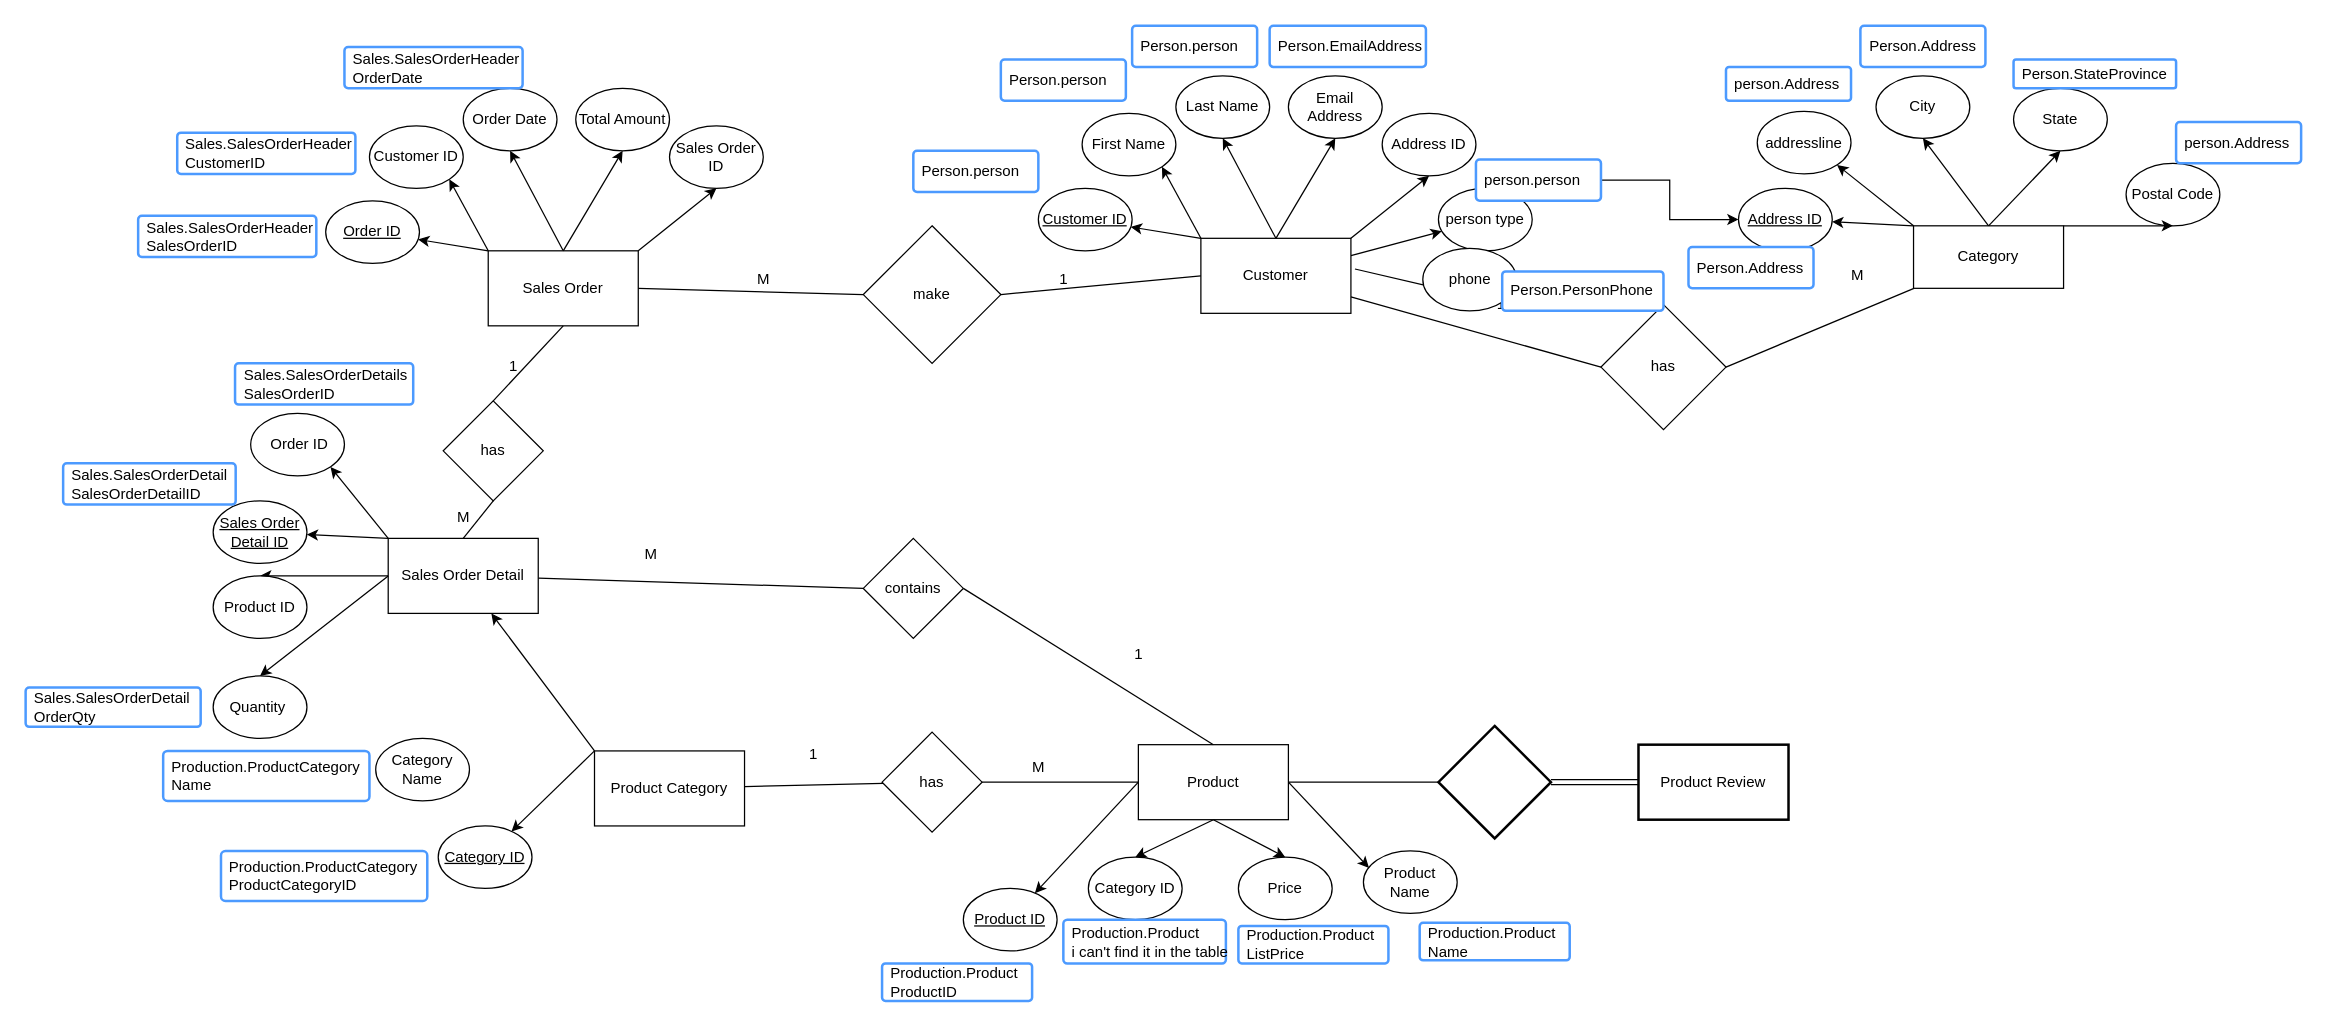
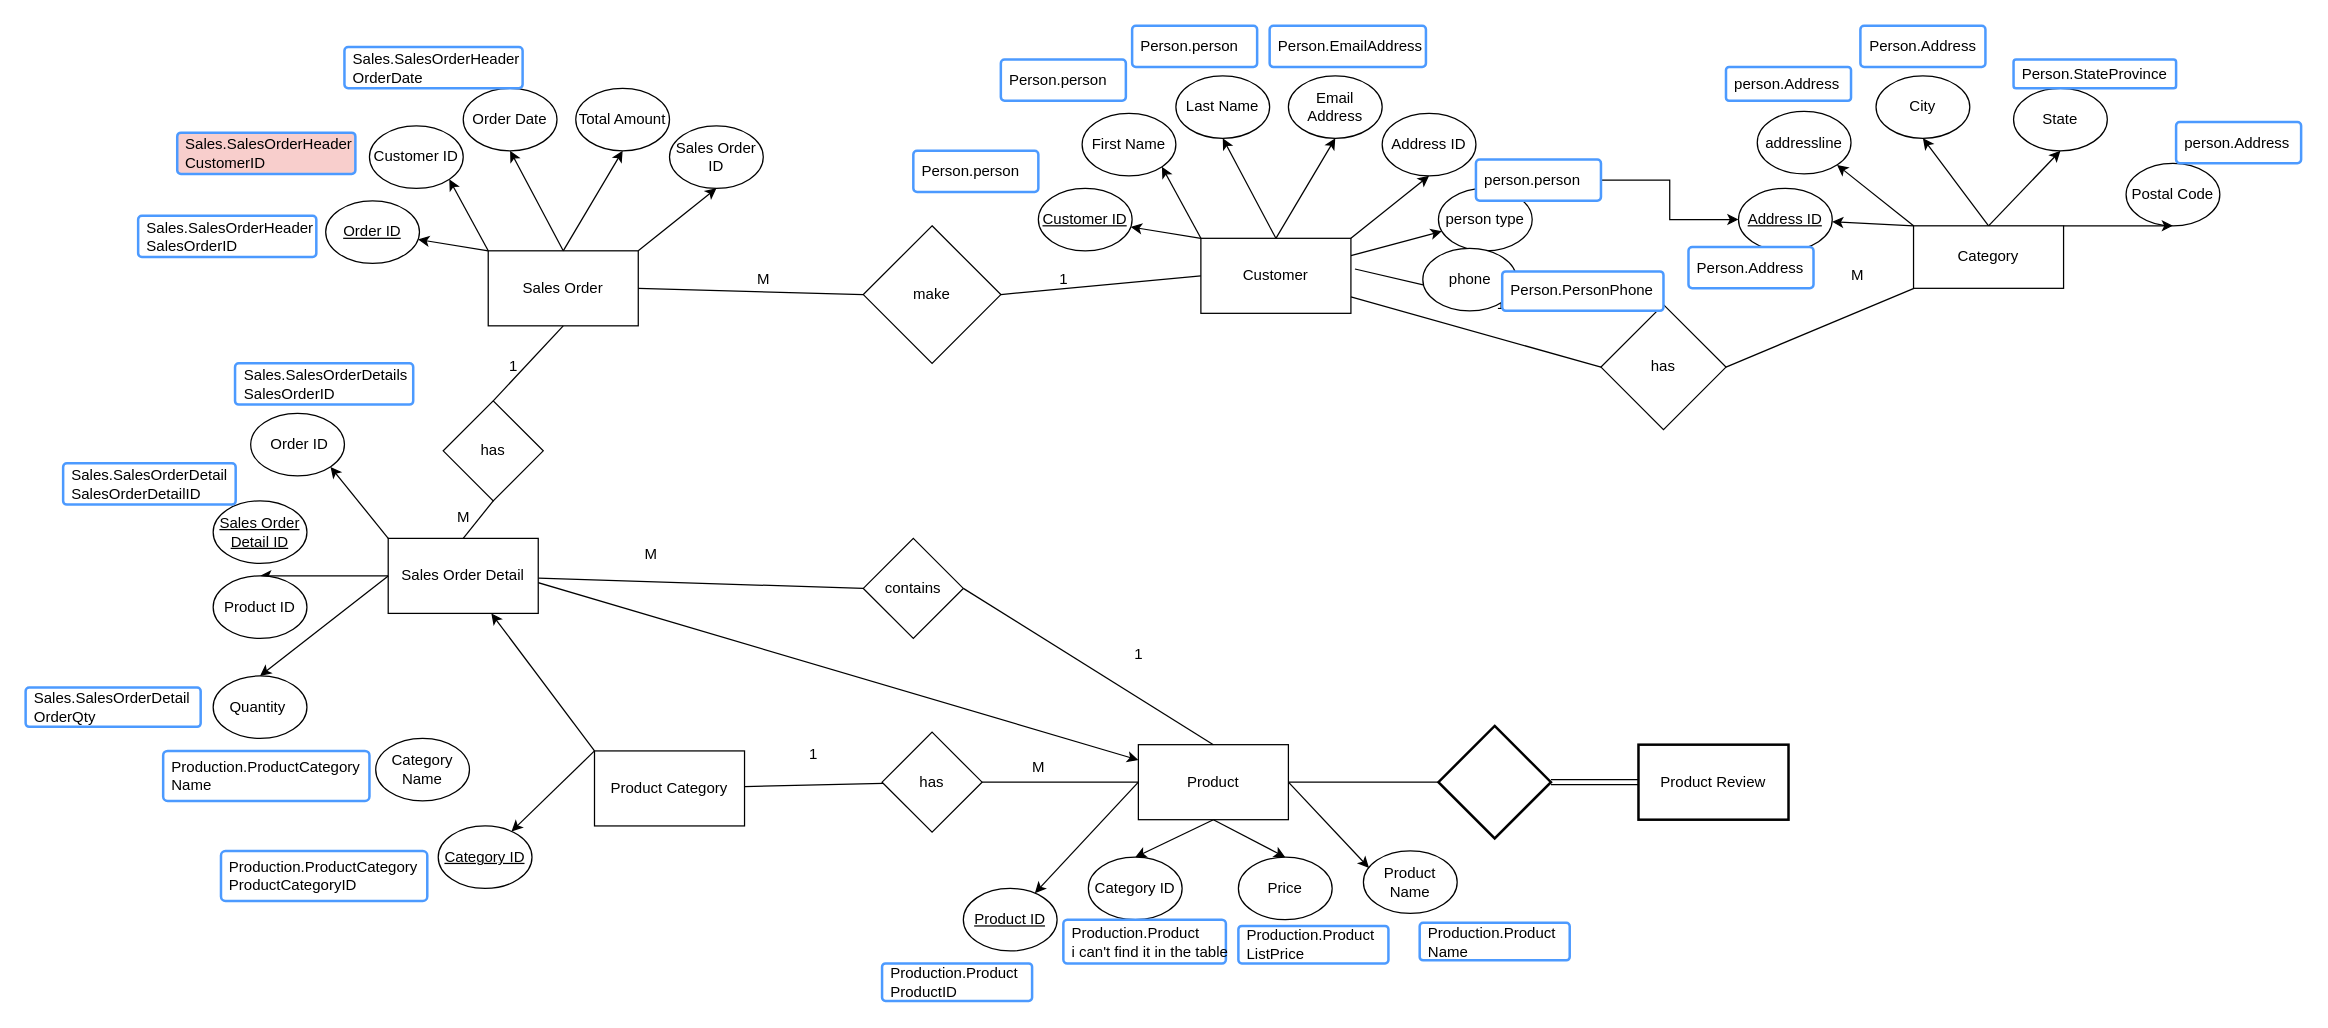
(266, 153) -> (266, 153)
(352, 536) -> (833, 670)
